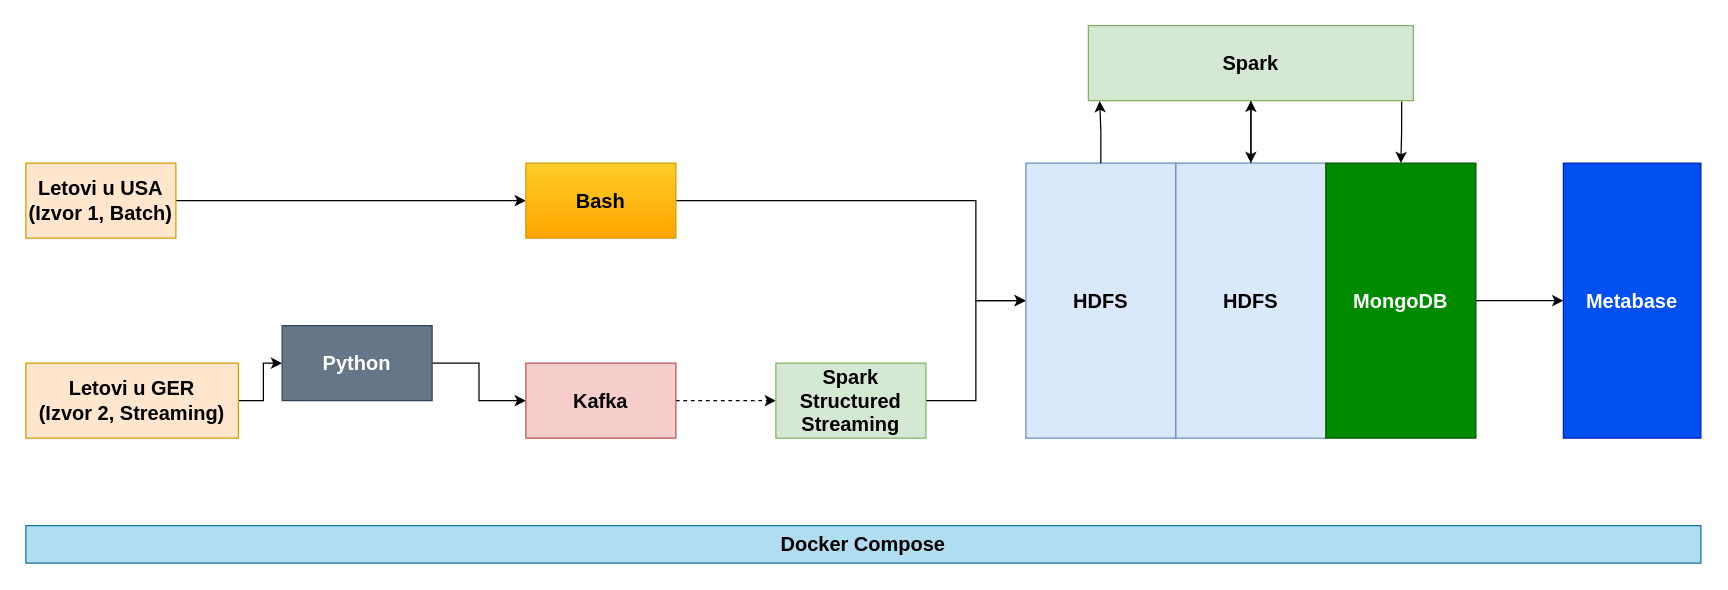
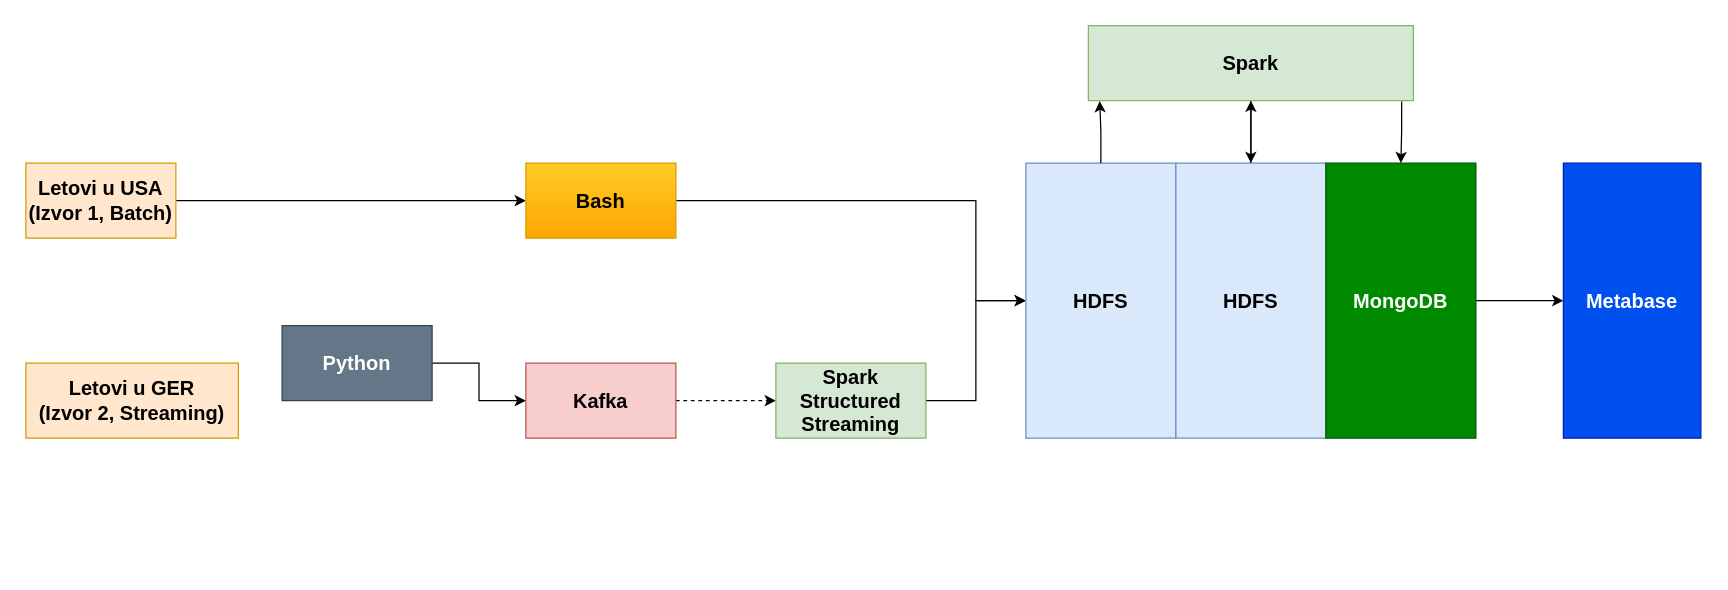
(263, 389) -> none
(863, 544) -> none
